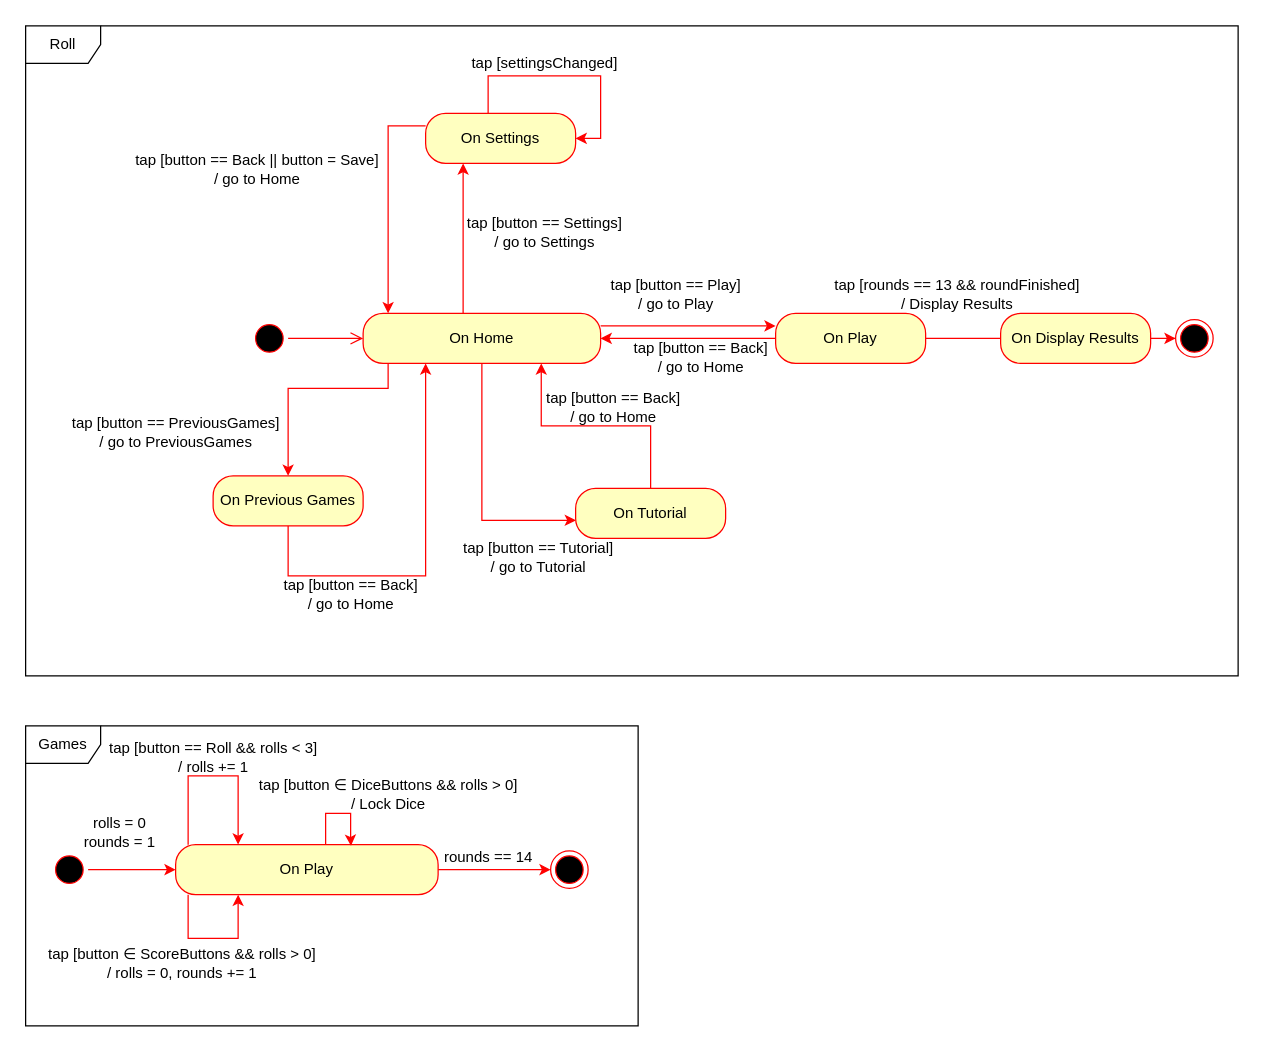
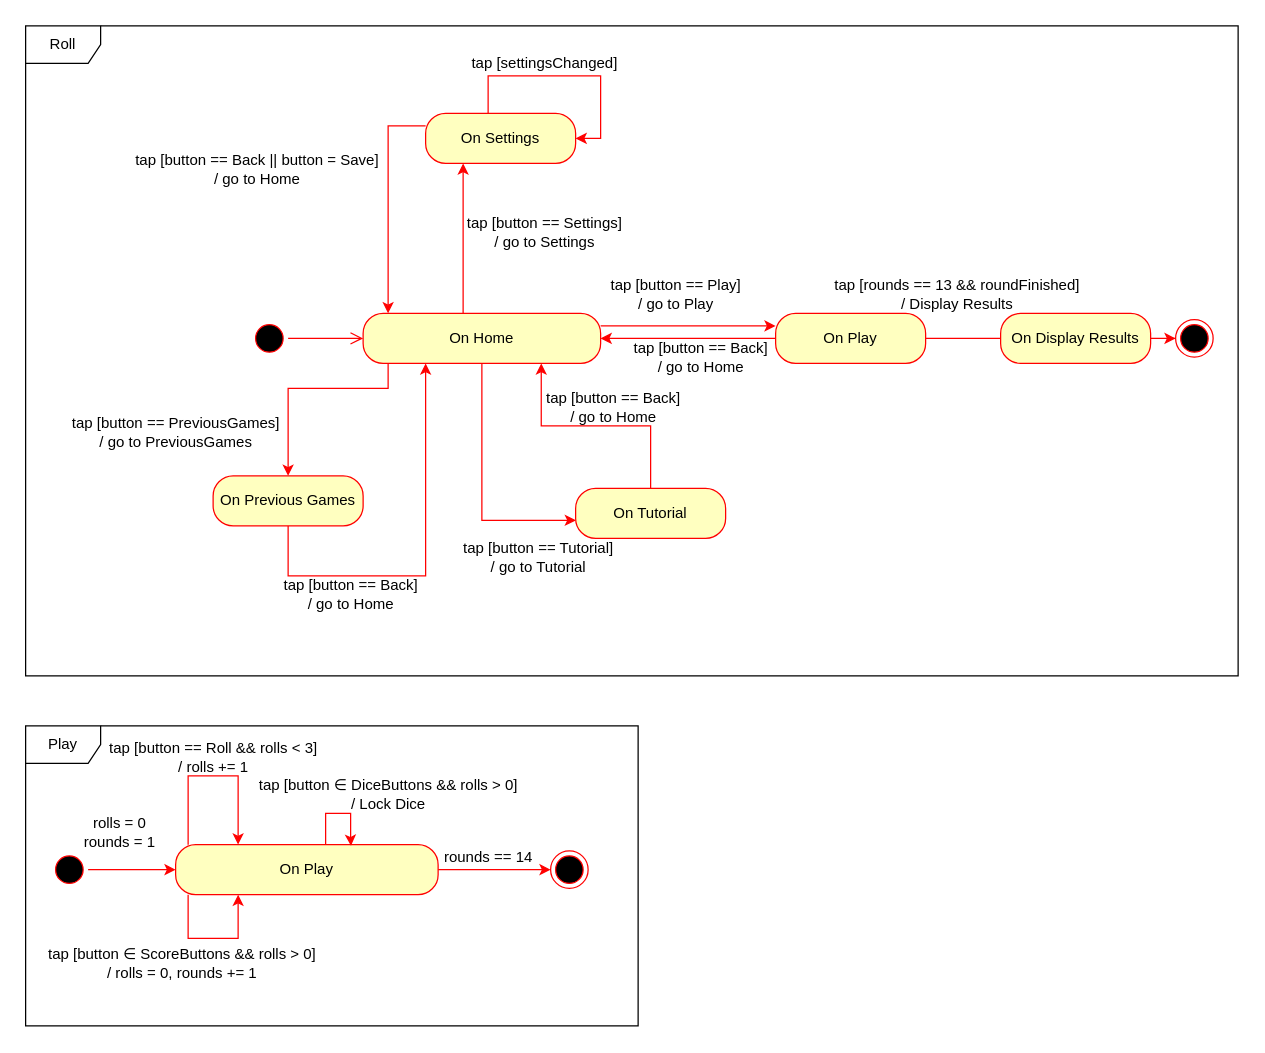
(63, 744) -> (63, 744)
